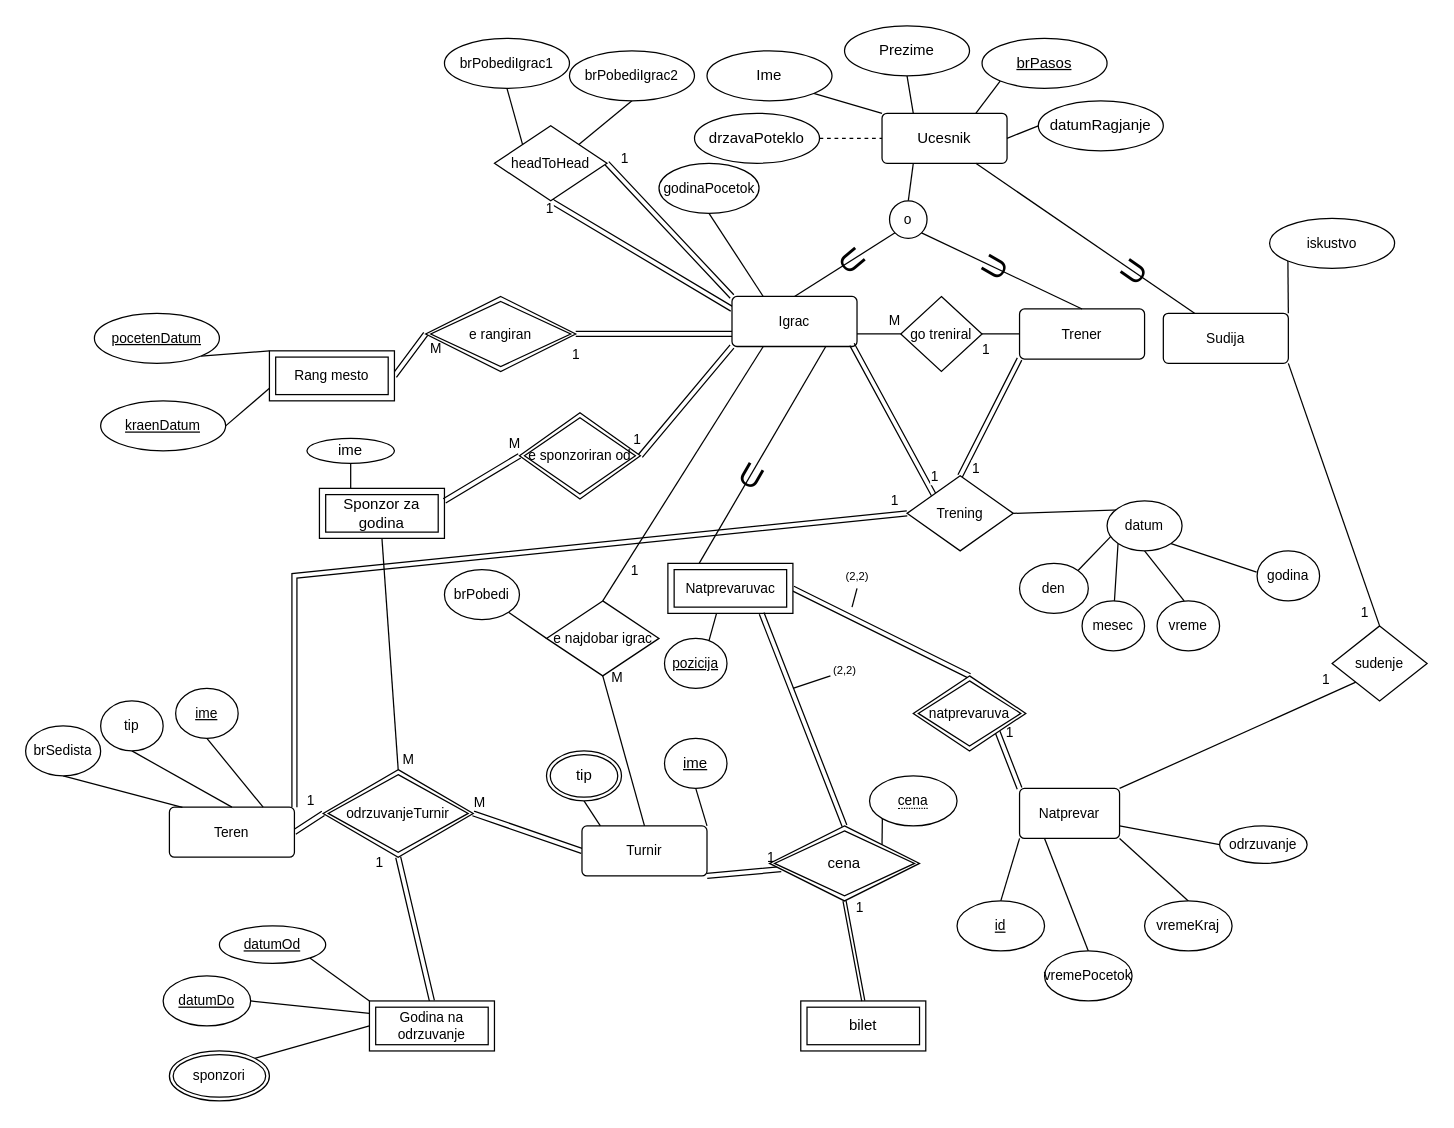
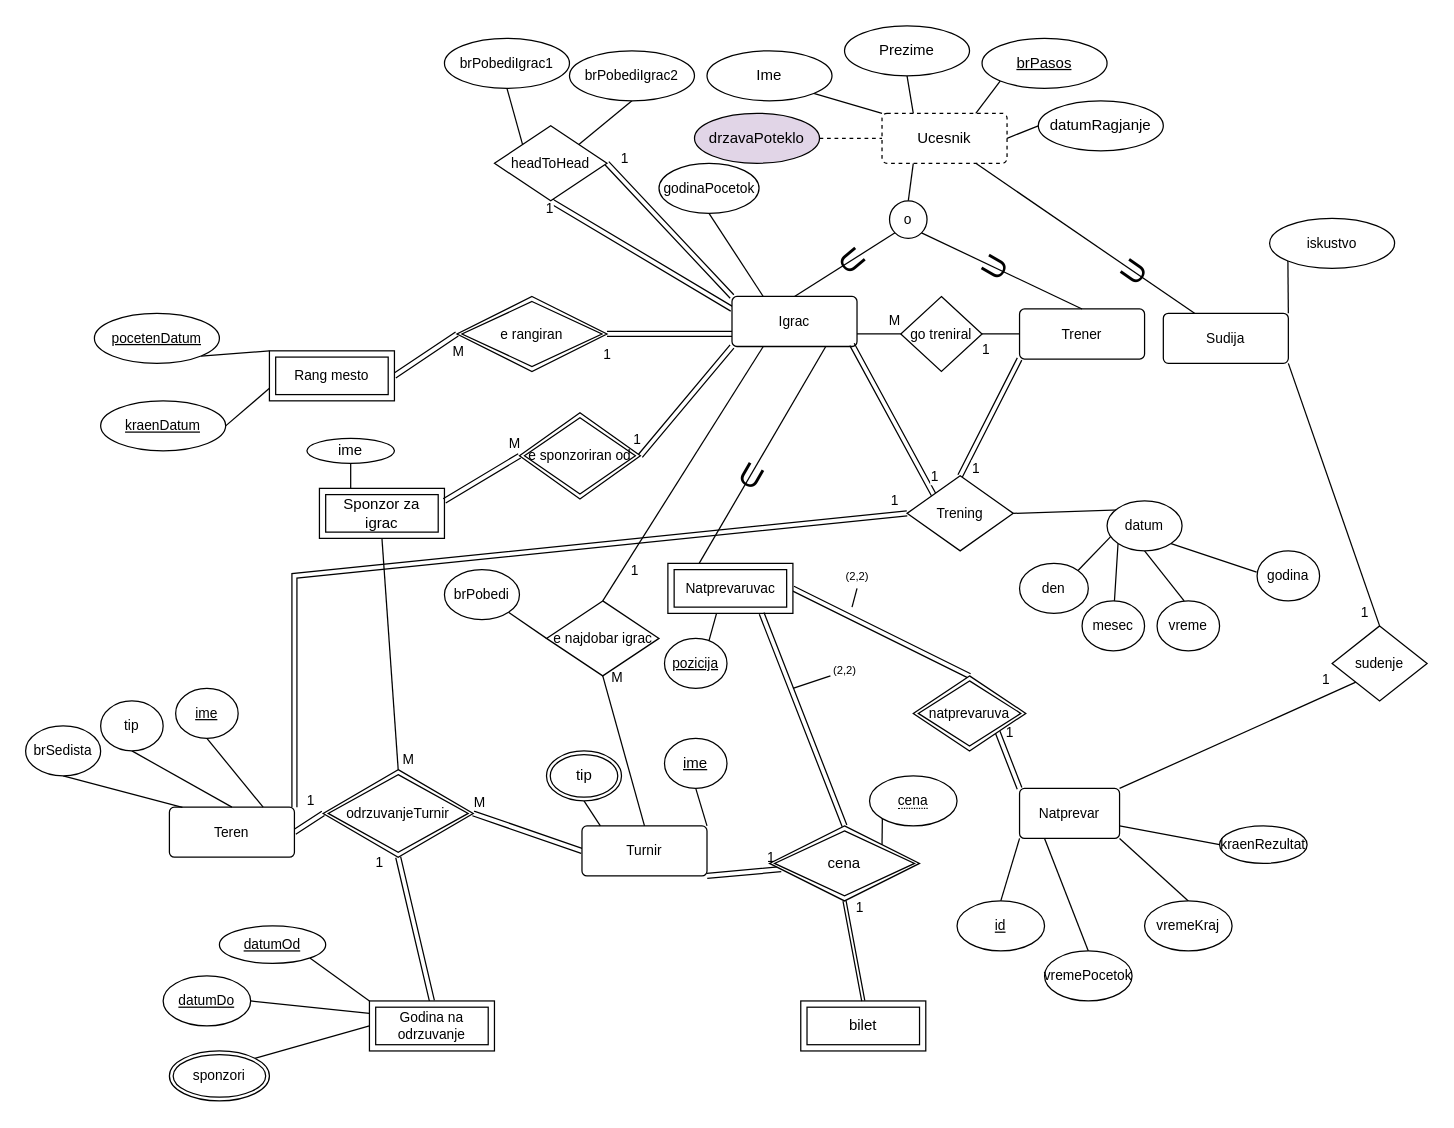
(757, 138) -> (757, 138)
(944, 138) -> (944, 138)
(501, 334) -> (532, 334)
(382, 513) -> (382, 513)
(1263, 844) -> (1263, 844)
